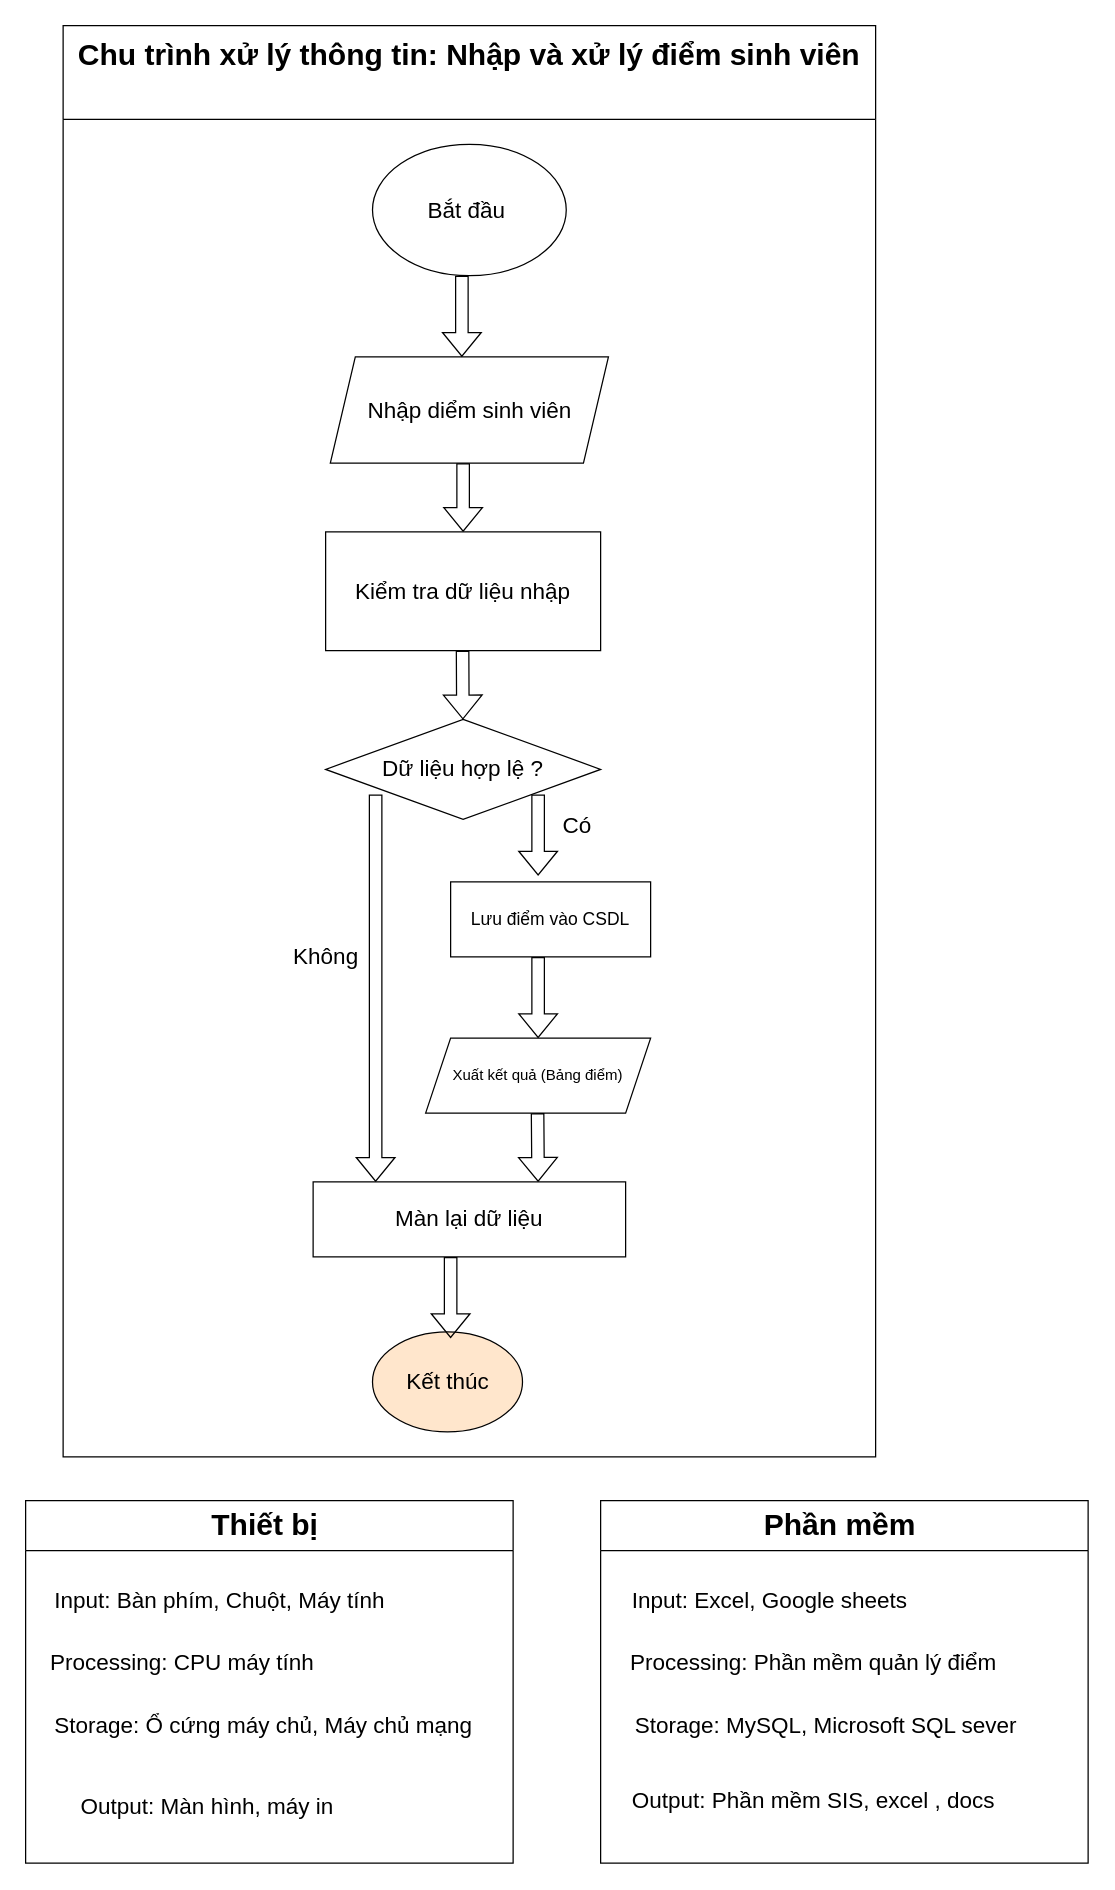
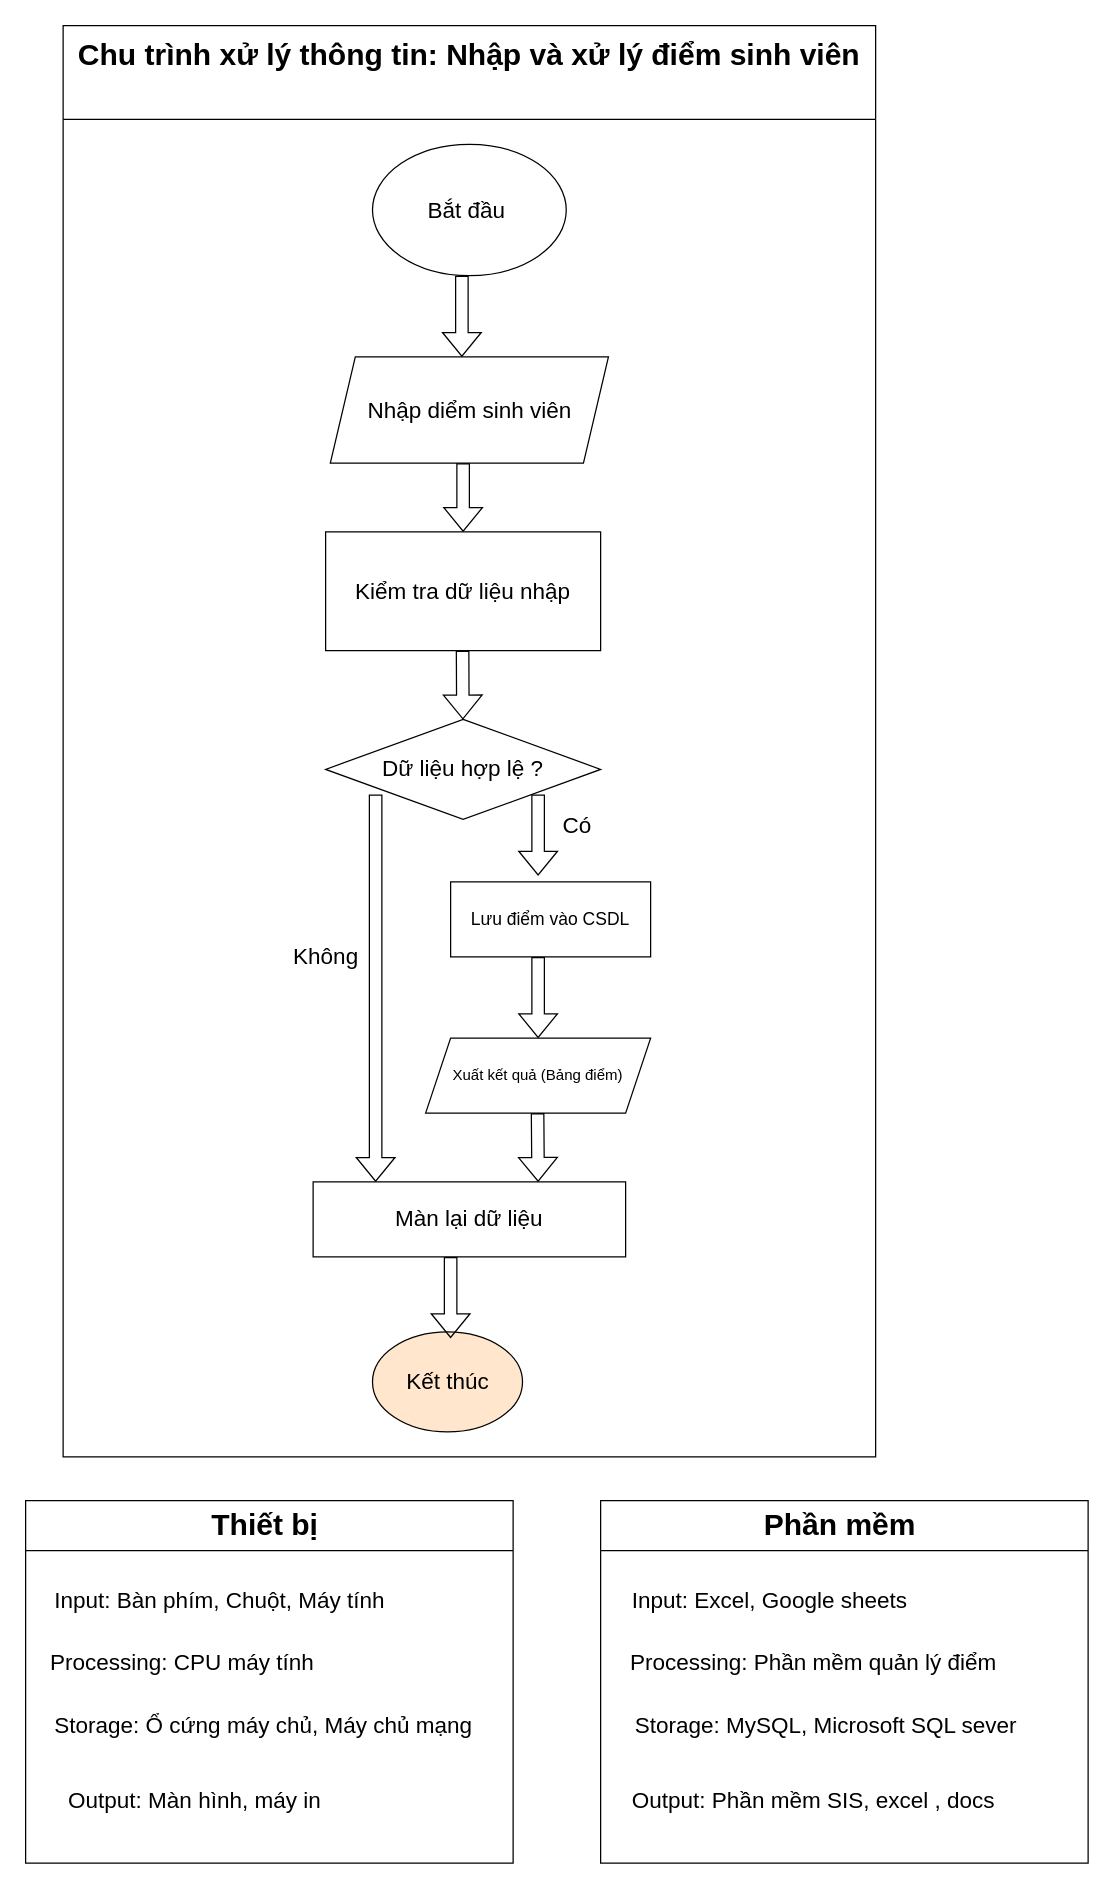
(207, 1807) -> (194, 1801)
